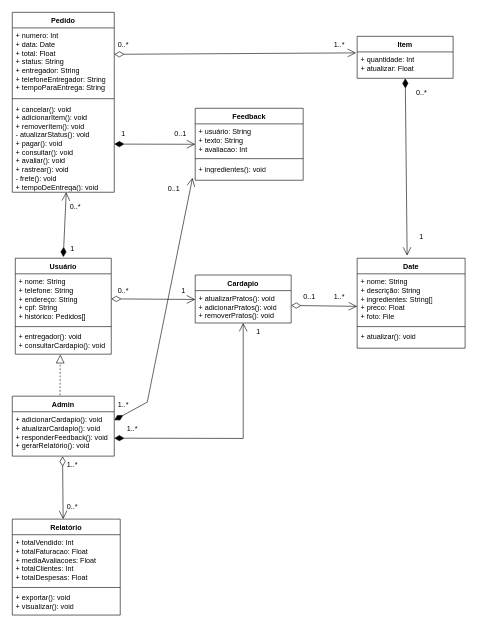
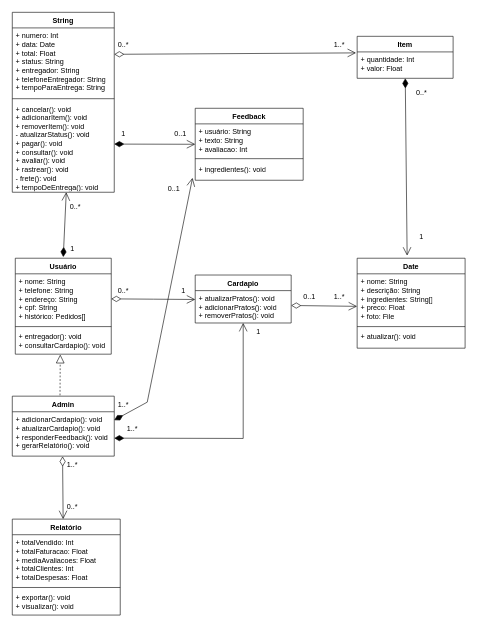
(63, 21) -> (63, 21)
(392, 65) -> (391, 65)
